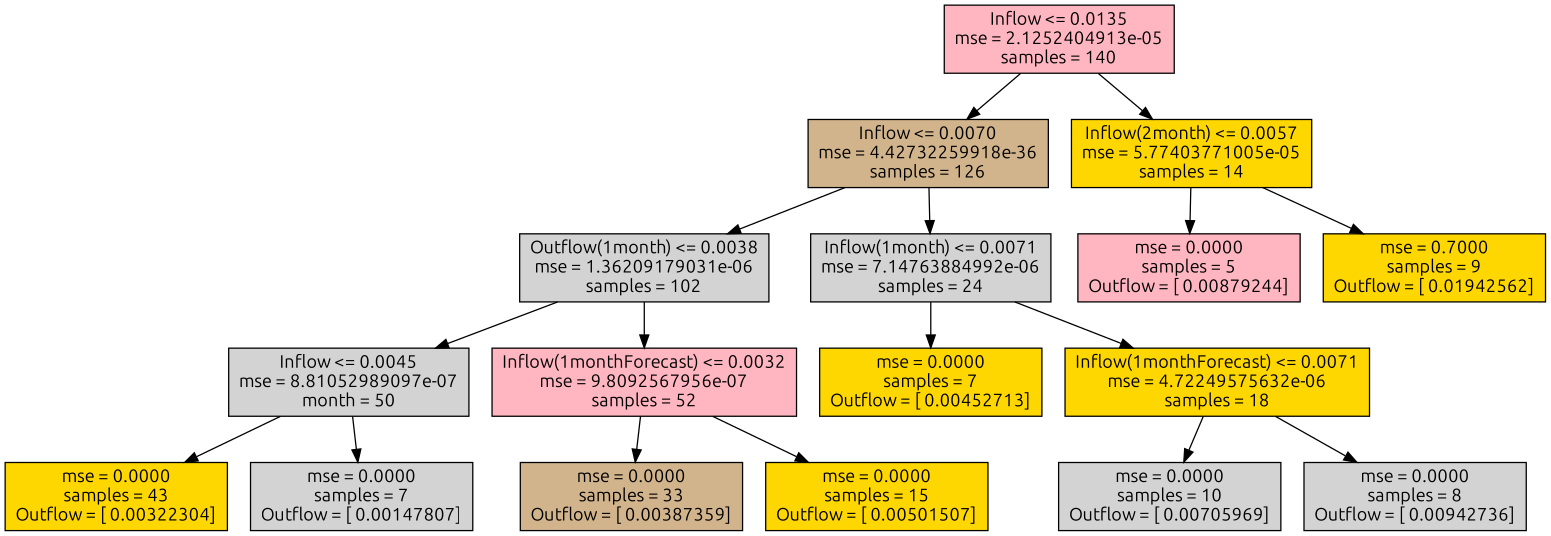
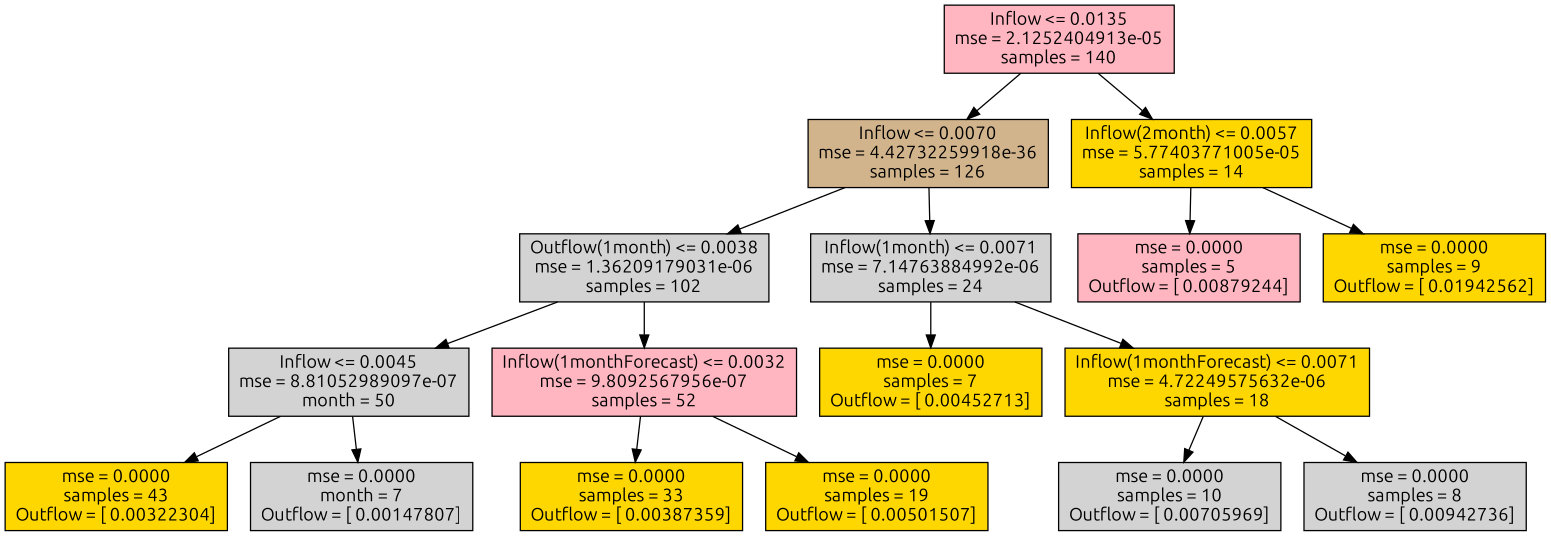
(1434, 268) -> (1434, 268)
(362, 497) -> (362, 497)
(631, 497) -> (631, 497)
(877, 497) -> (877, 497)
